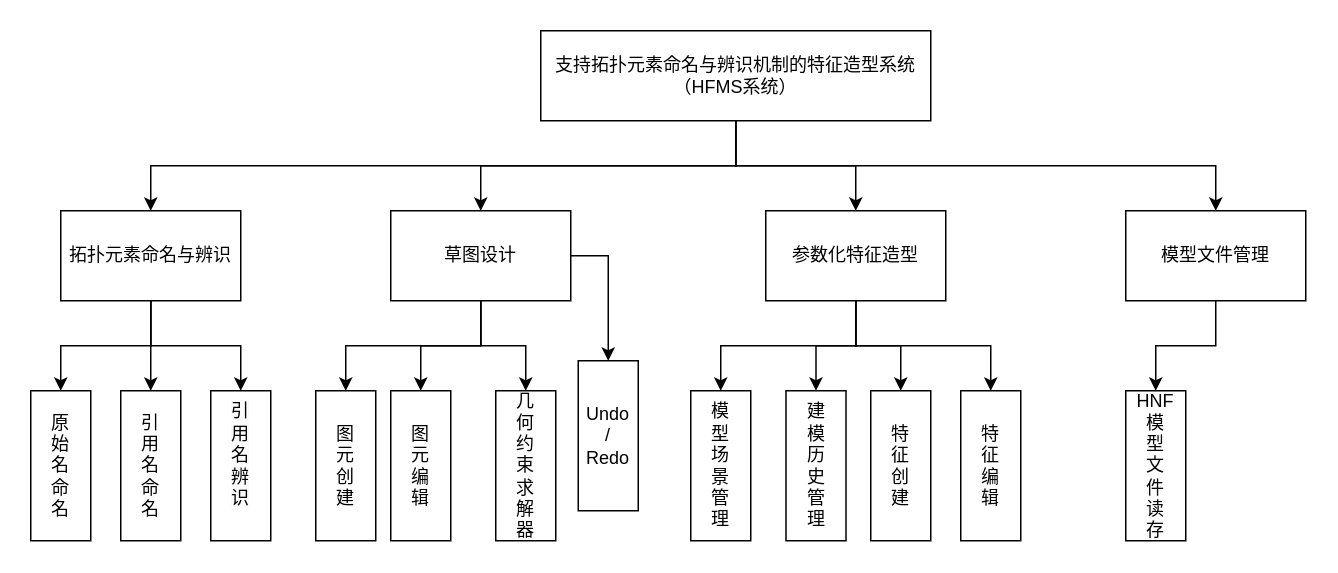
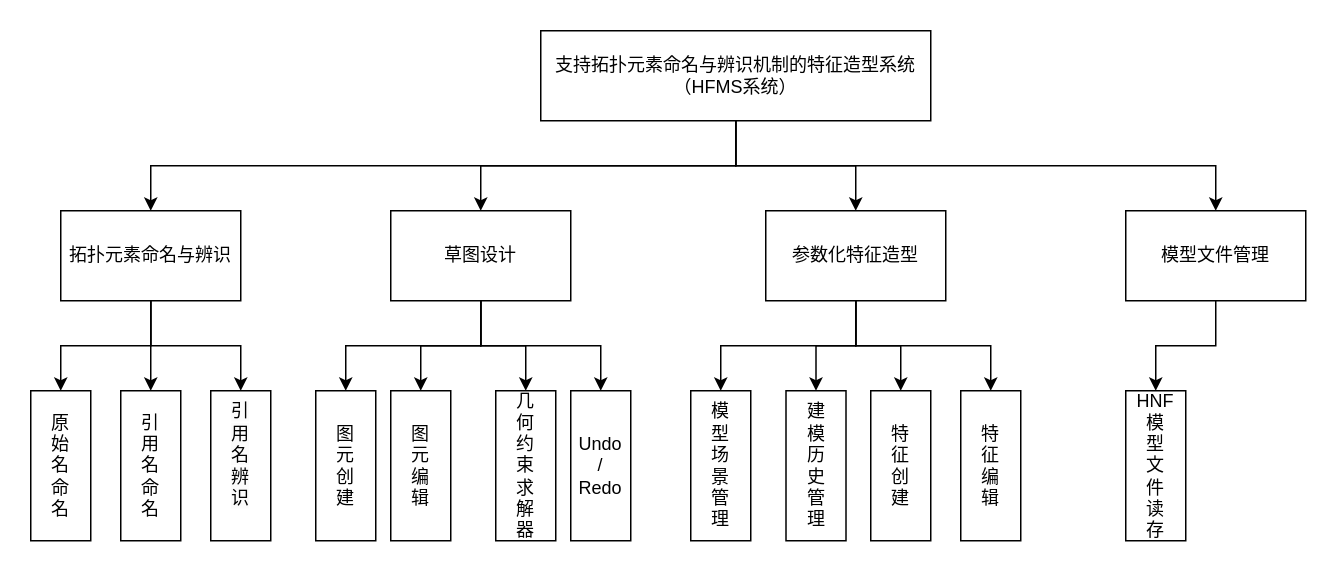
(608, 436) -> (601, 466)
